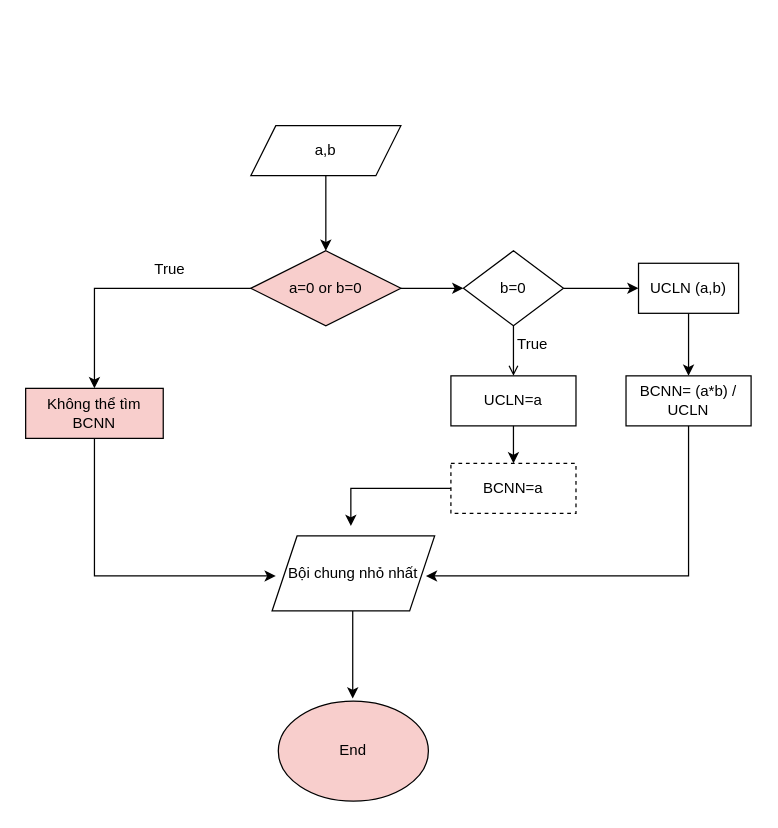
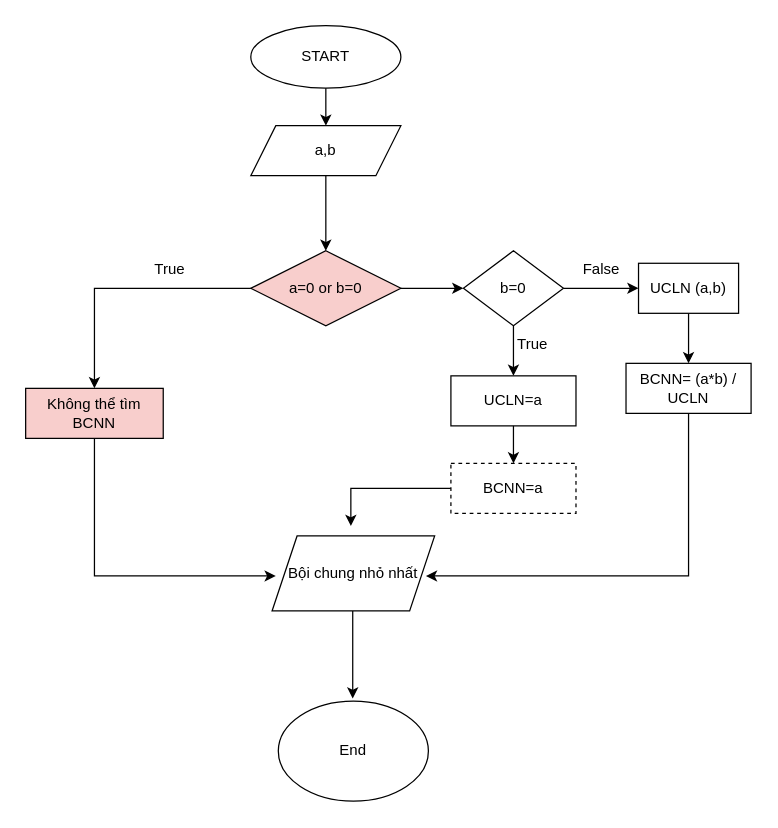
none -> (326, 57)
none -> (326, 102)
none -> (601, 269)
(513, 368) -> (513, 366)
(688, 401) -> (688, 388)
(353, 751) -> (353, 751)
